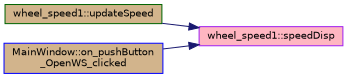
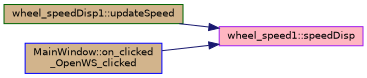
(83, 14) -> (94, 14)
(83, 58) -> (94, 58)
